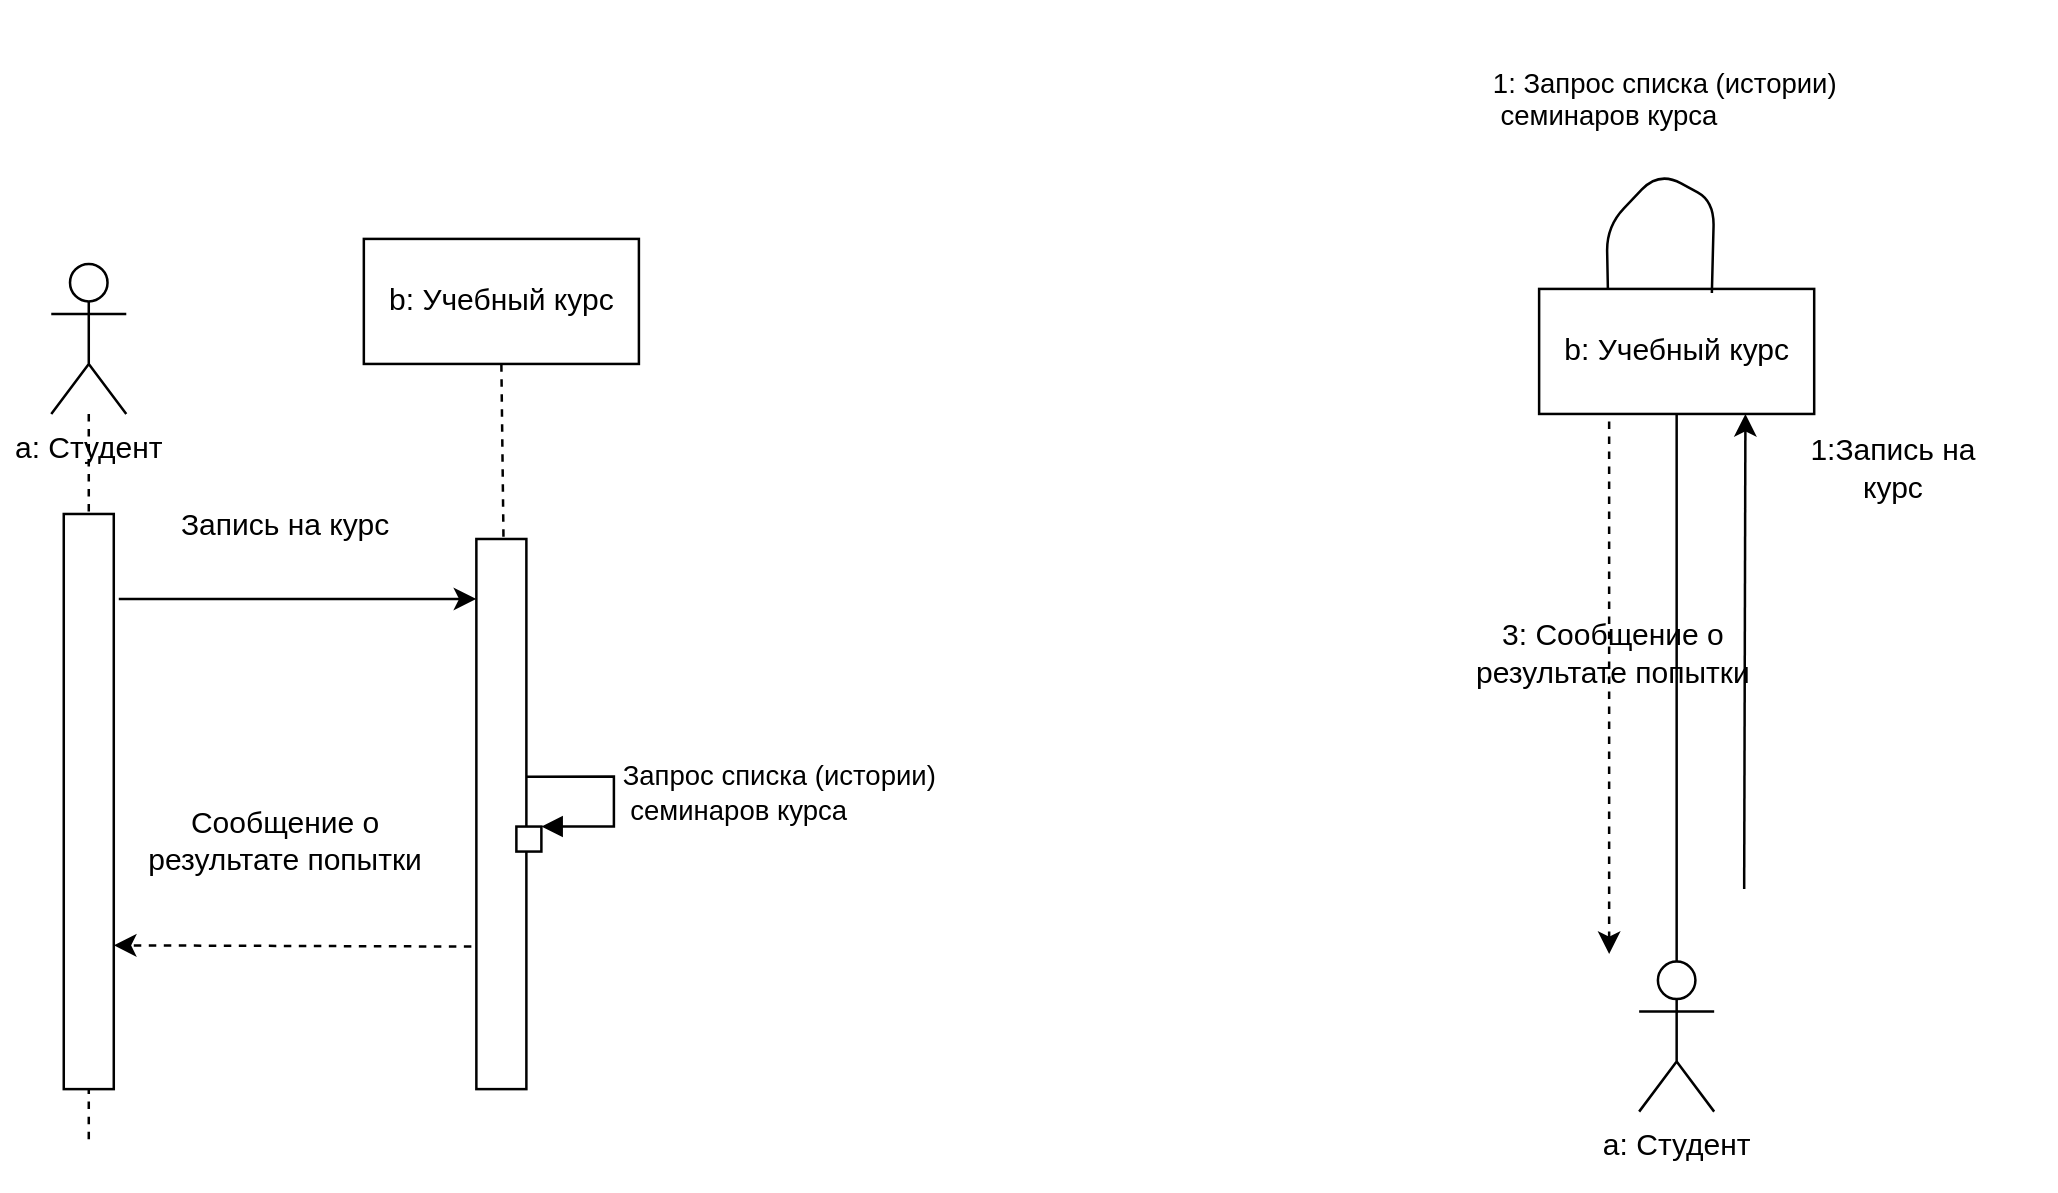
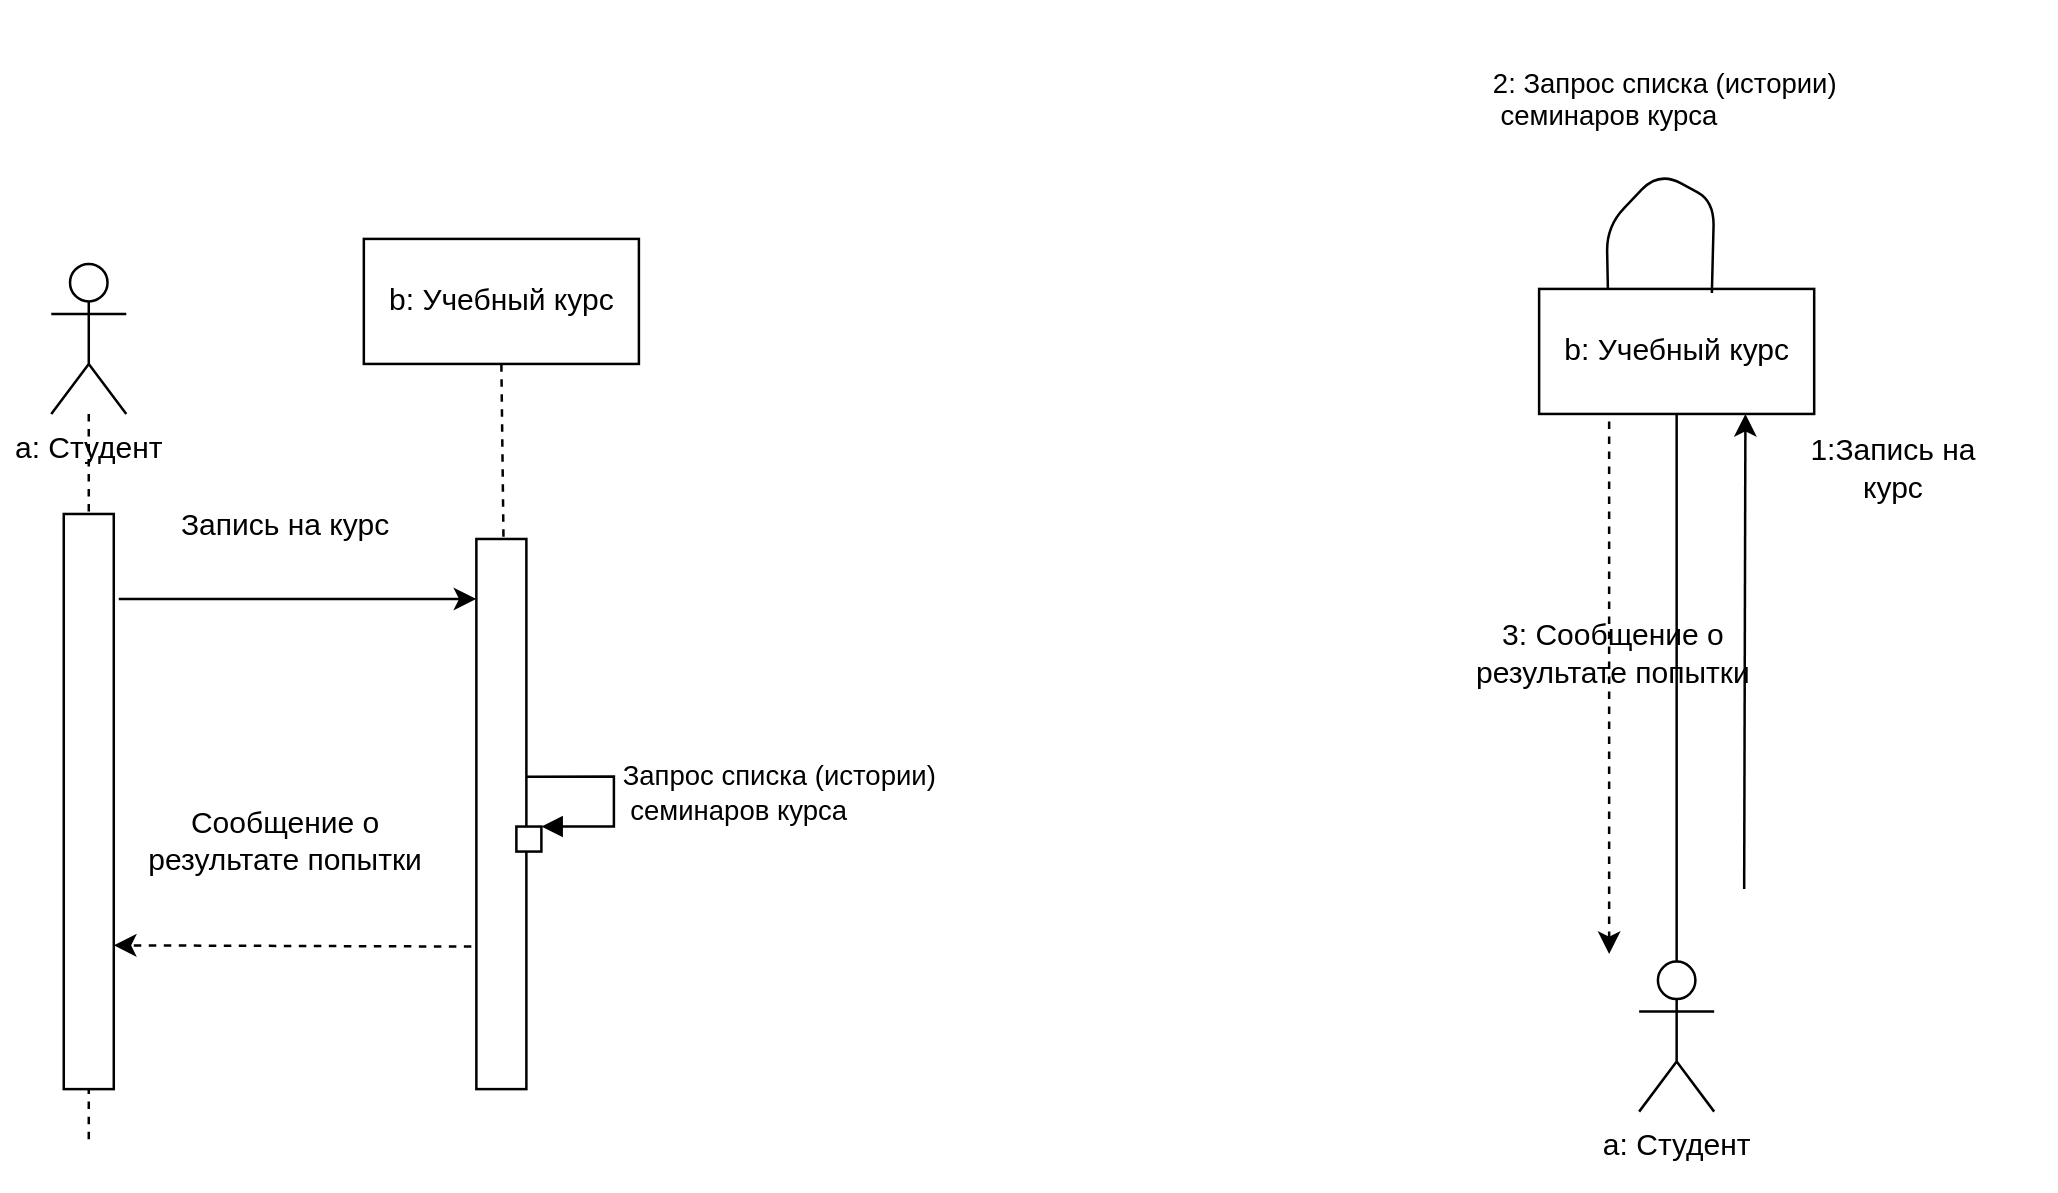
(1670, 123) -> (1670, 123)
